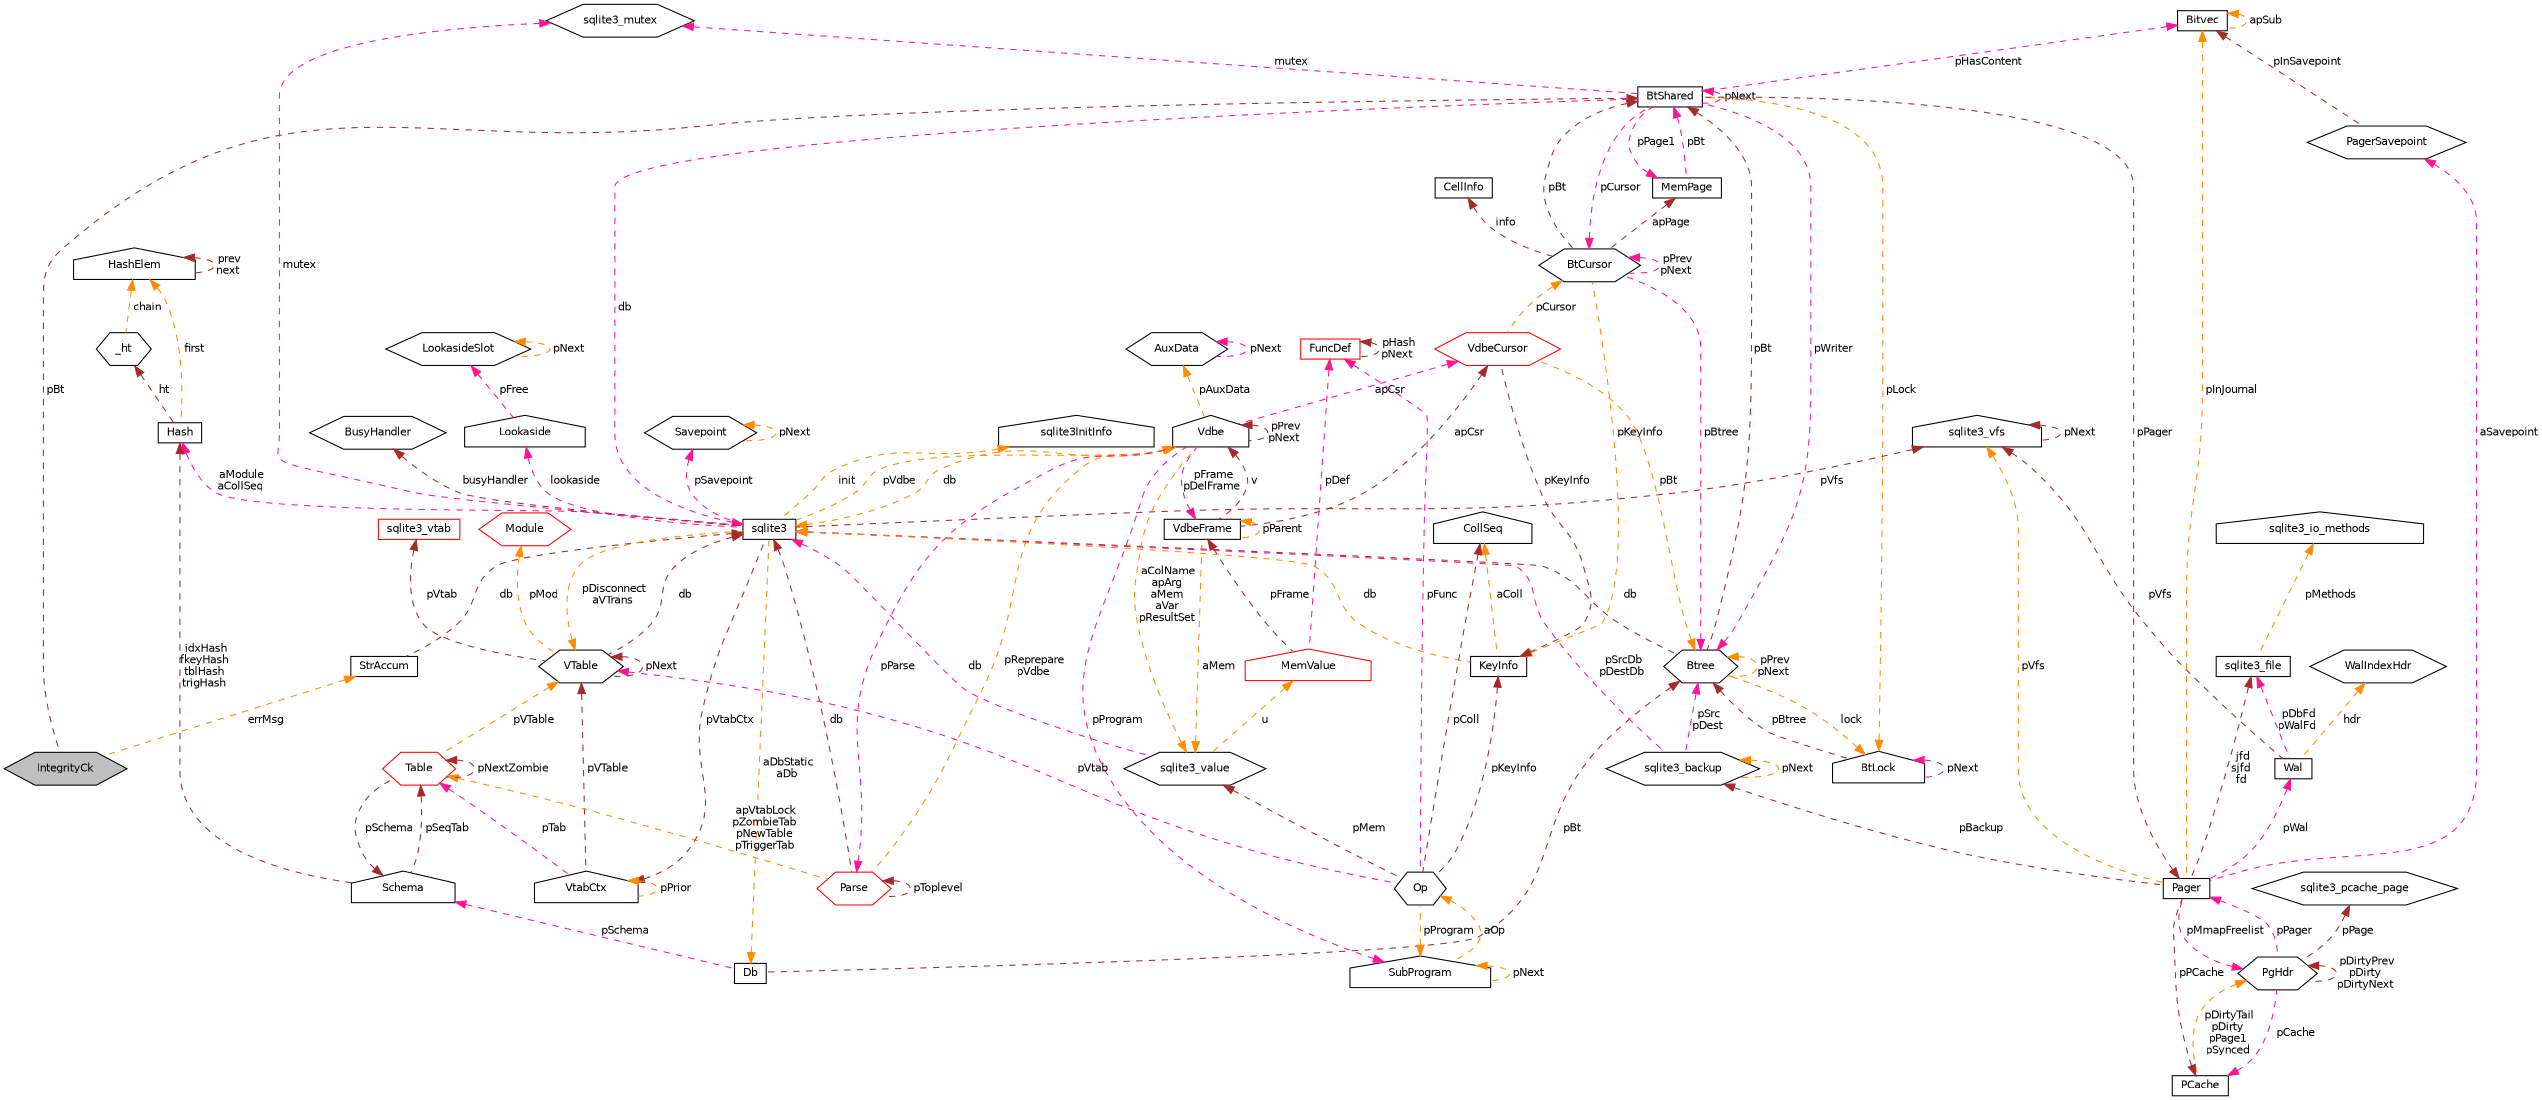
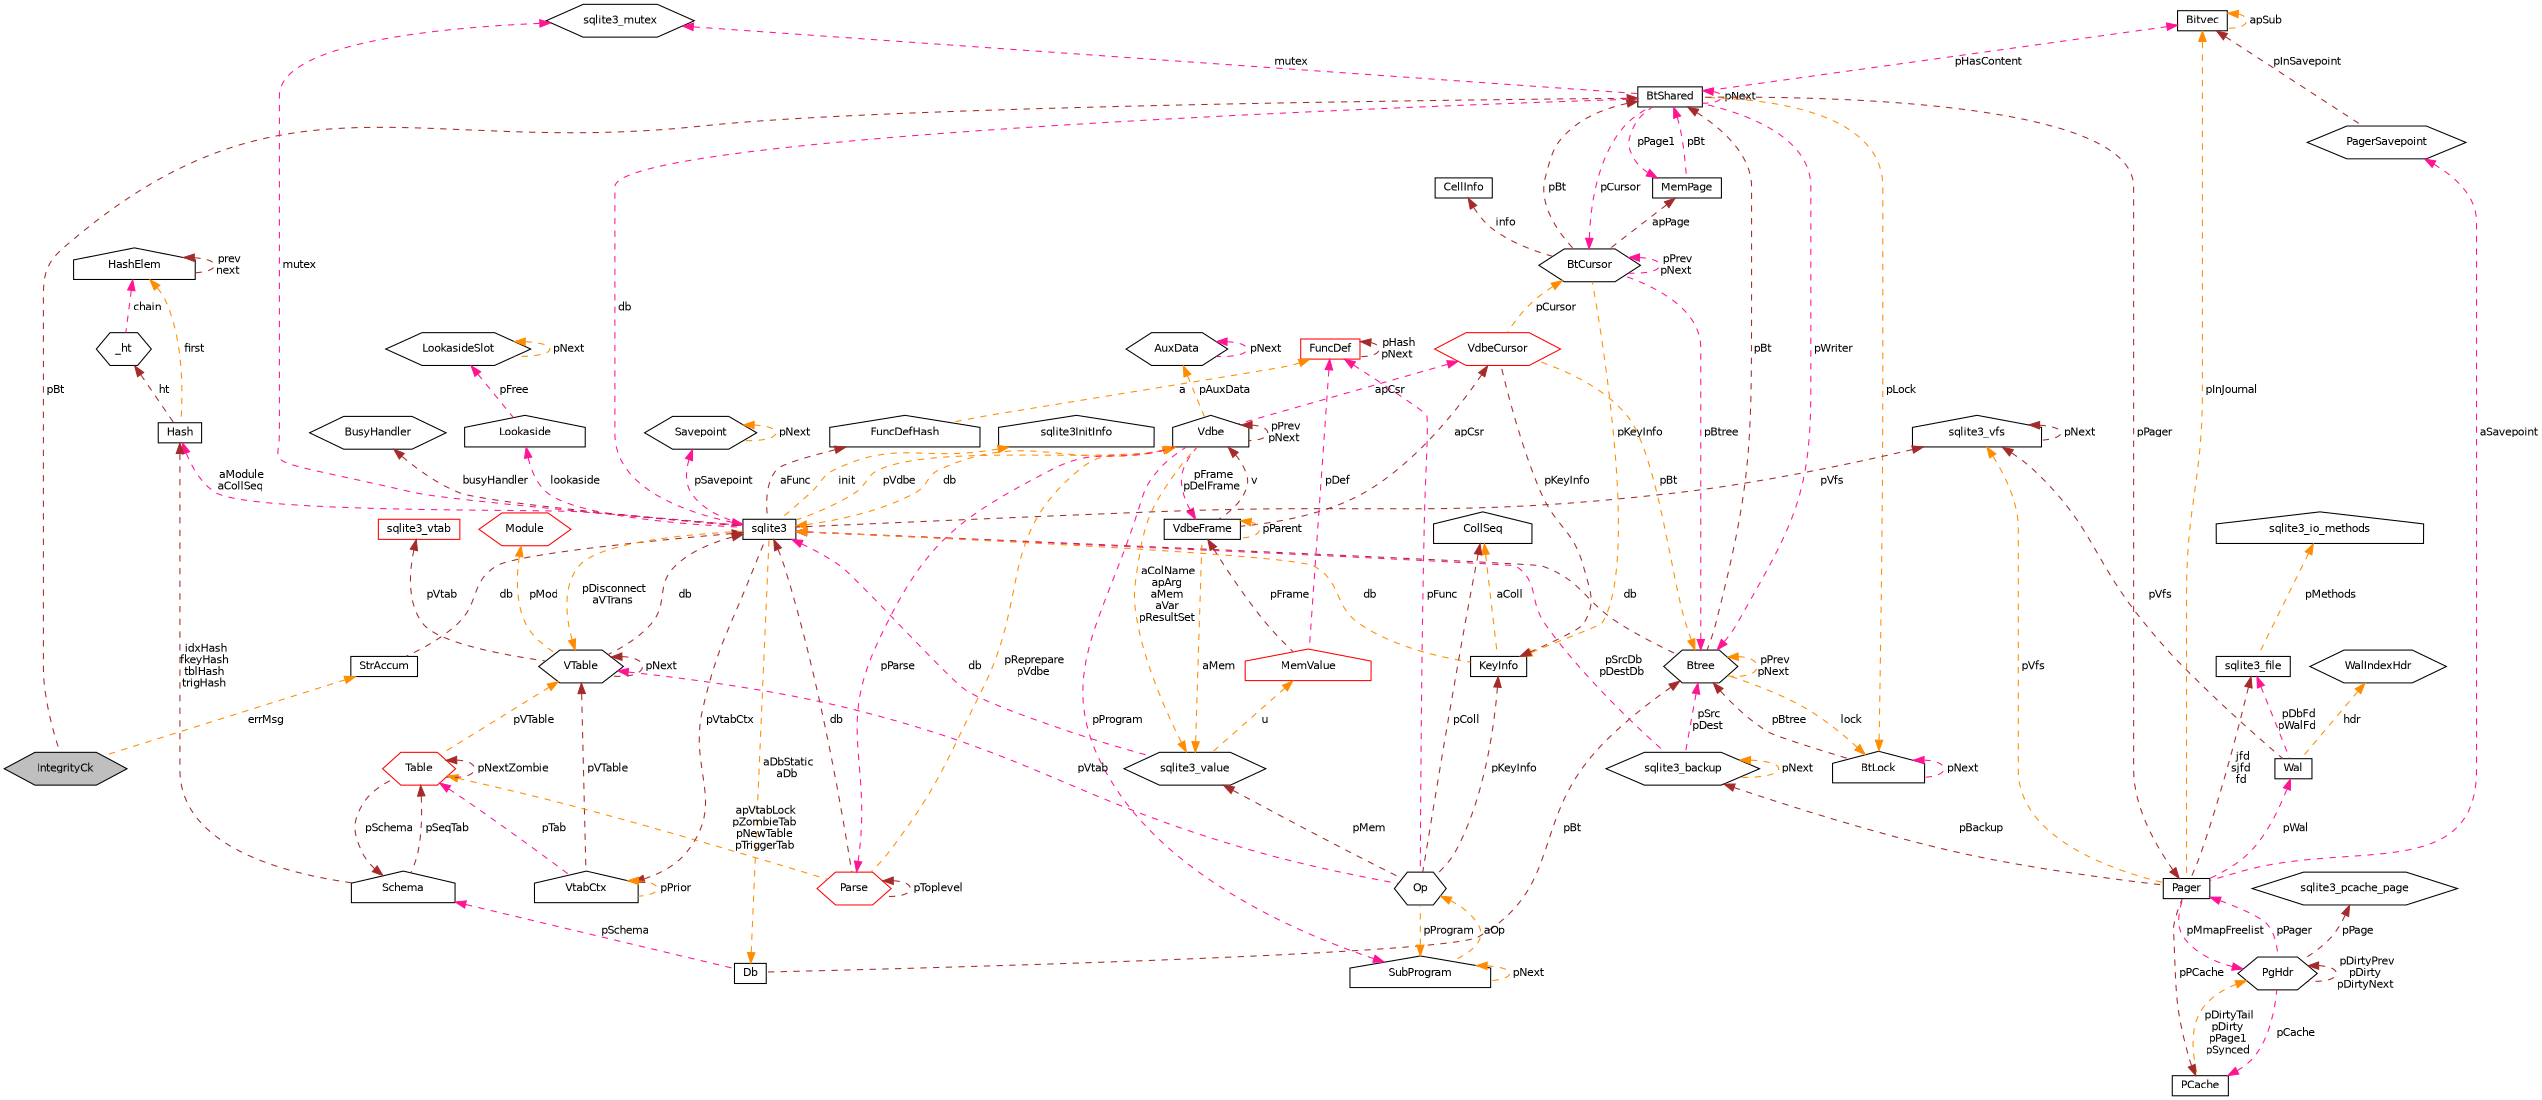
(129, 311) -> (129, 311)
none -> (905, 433)
